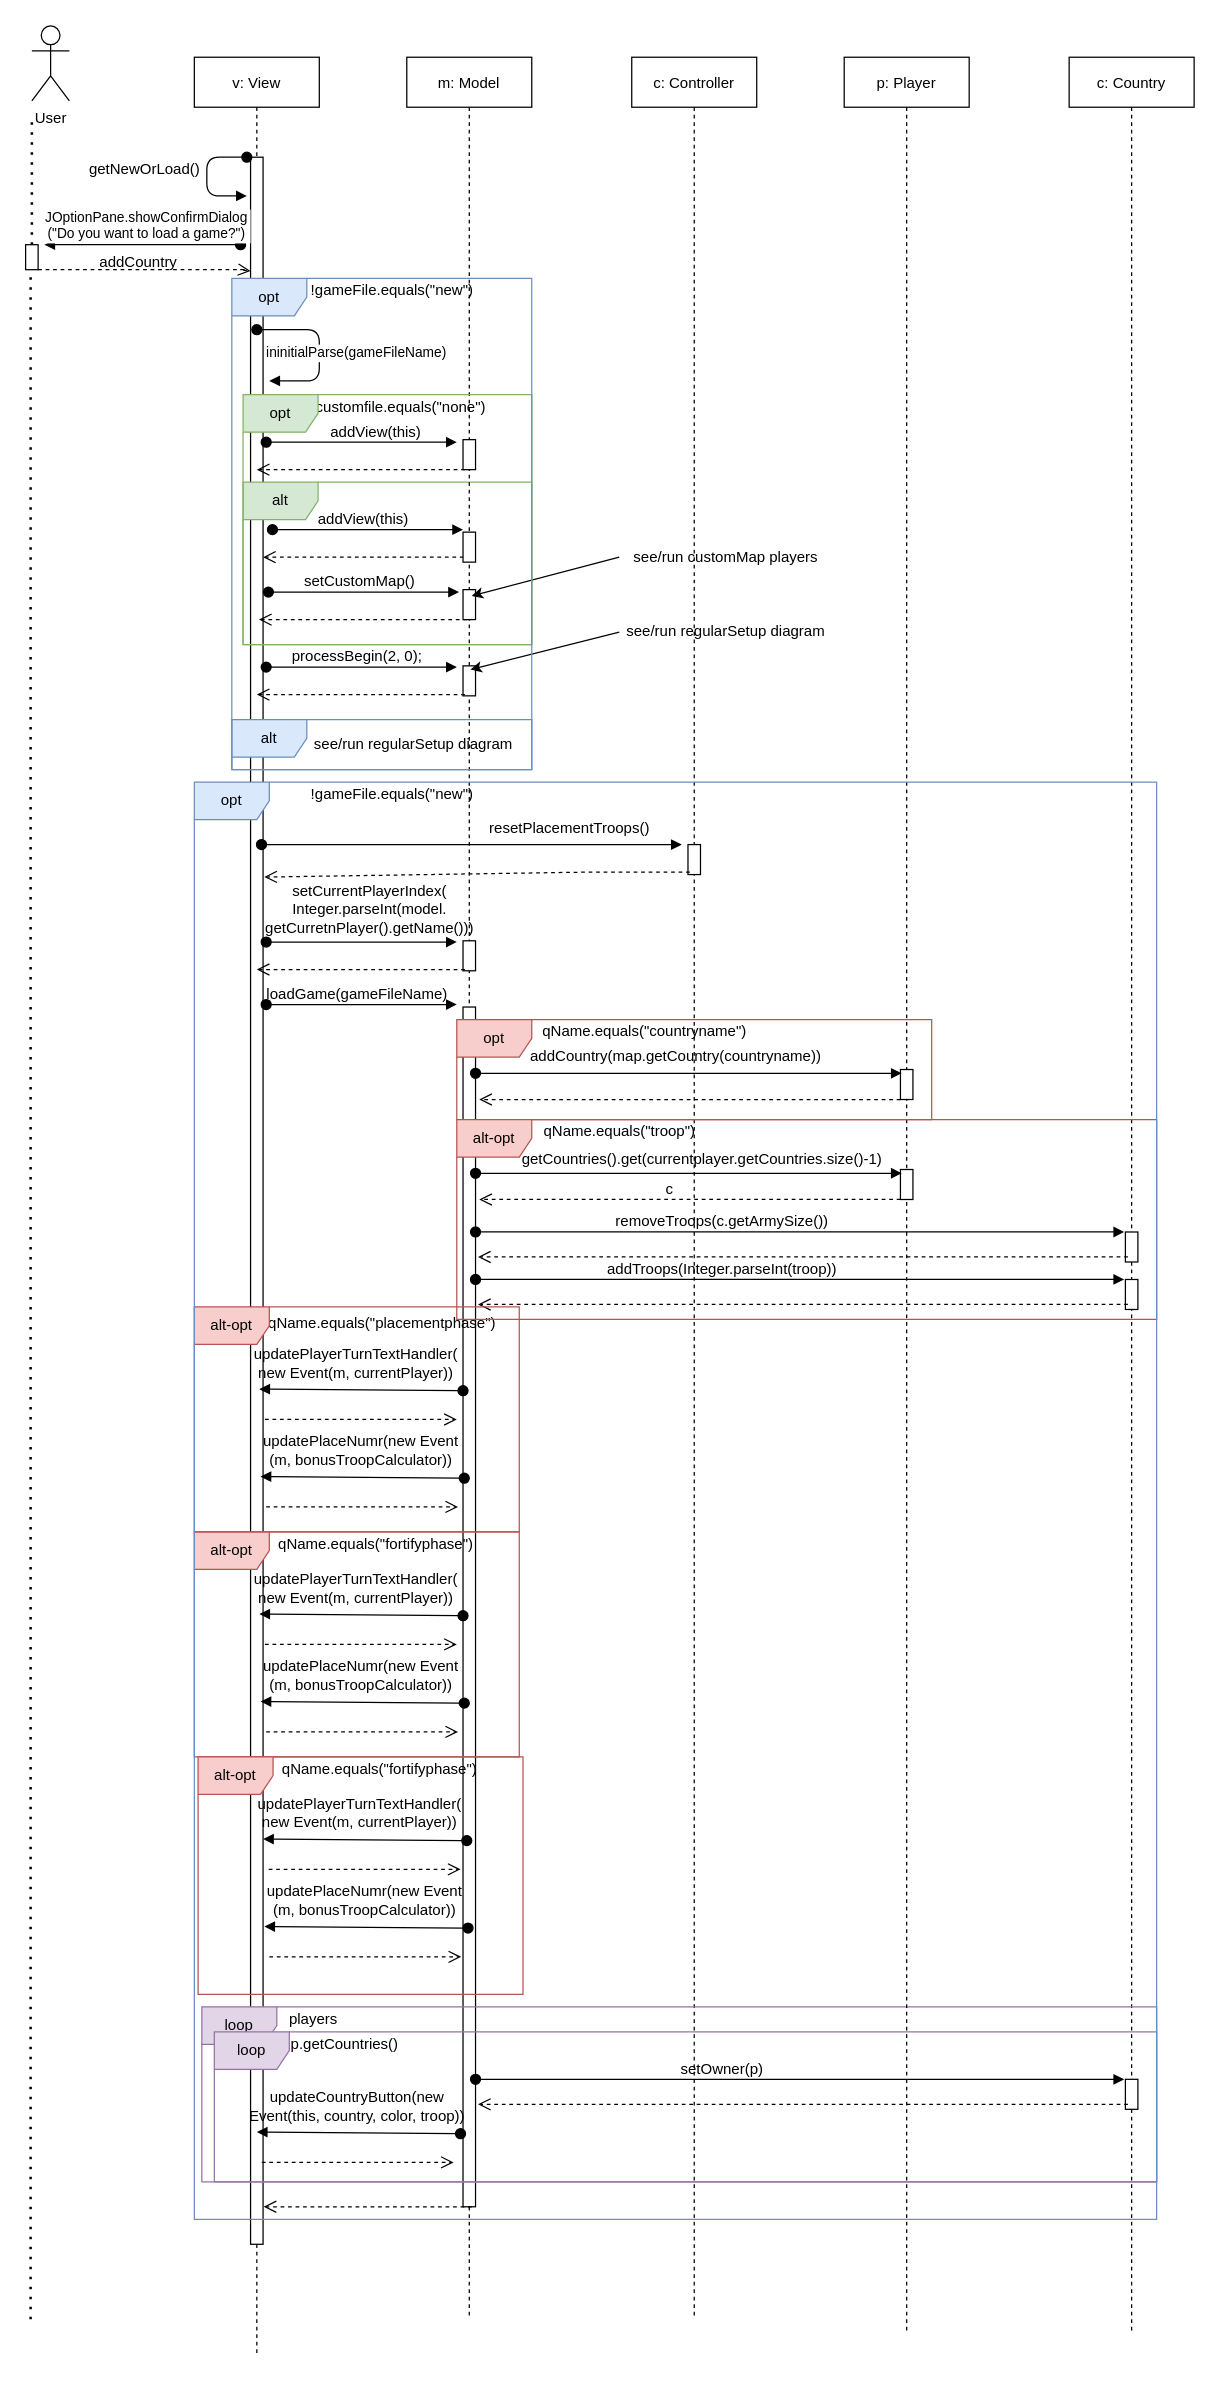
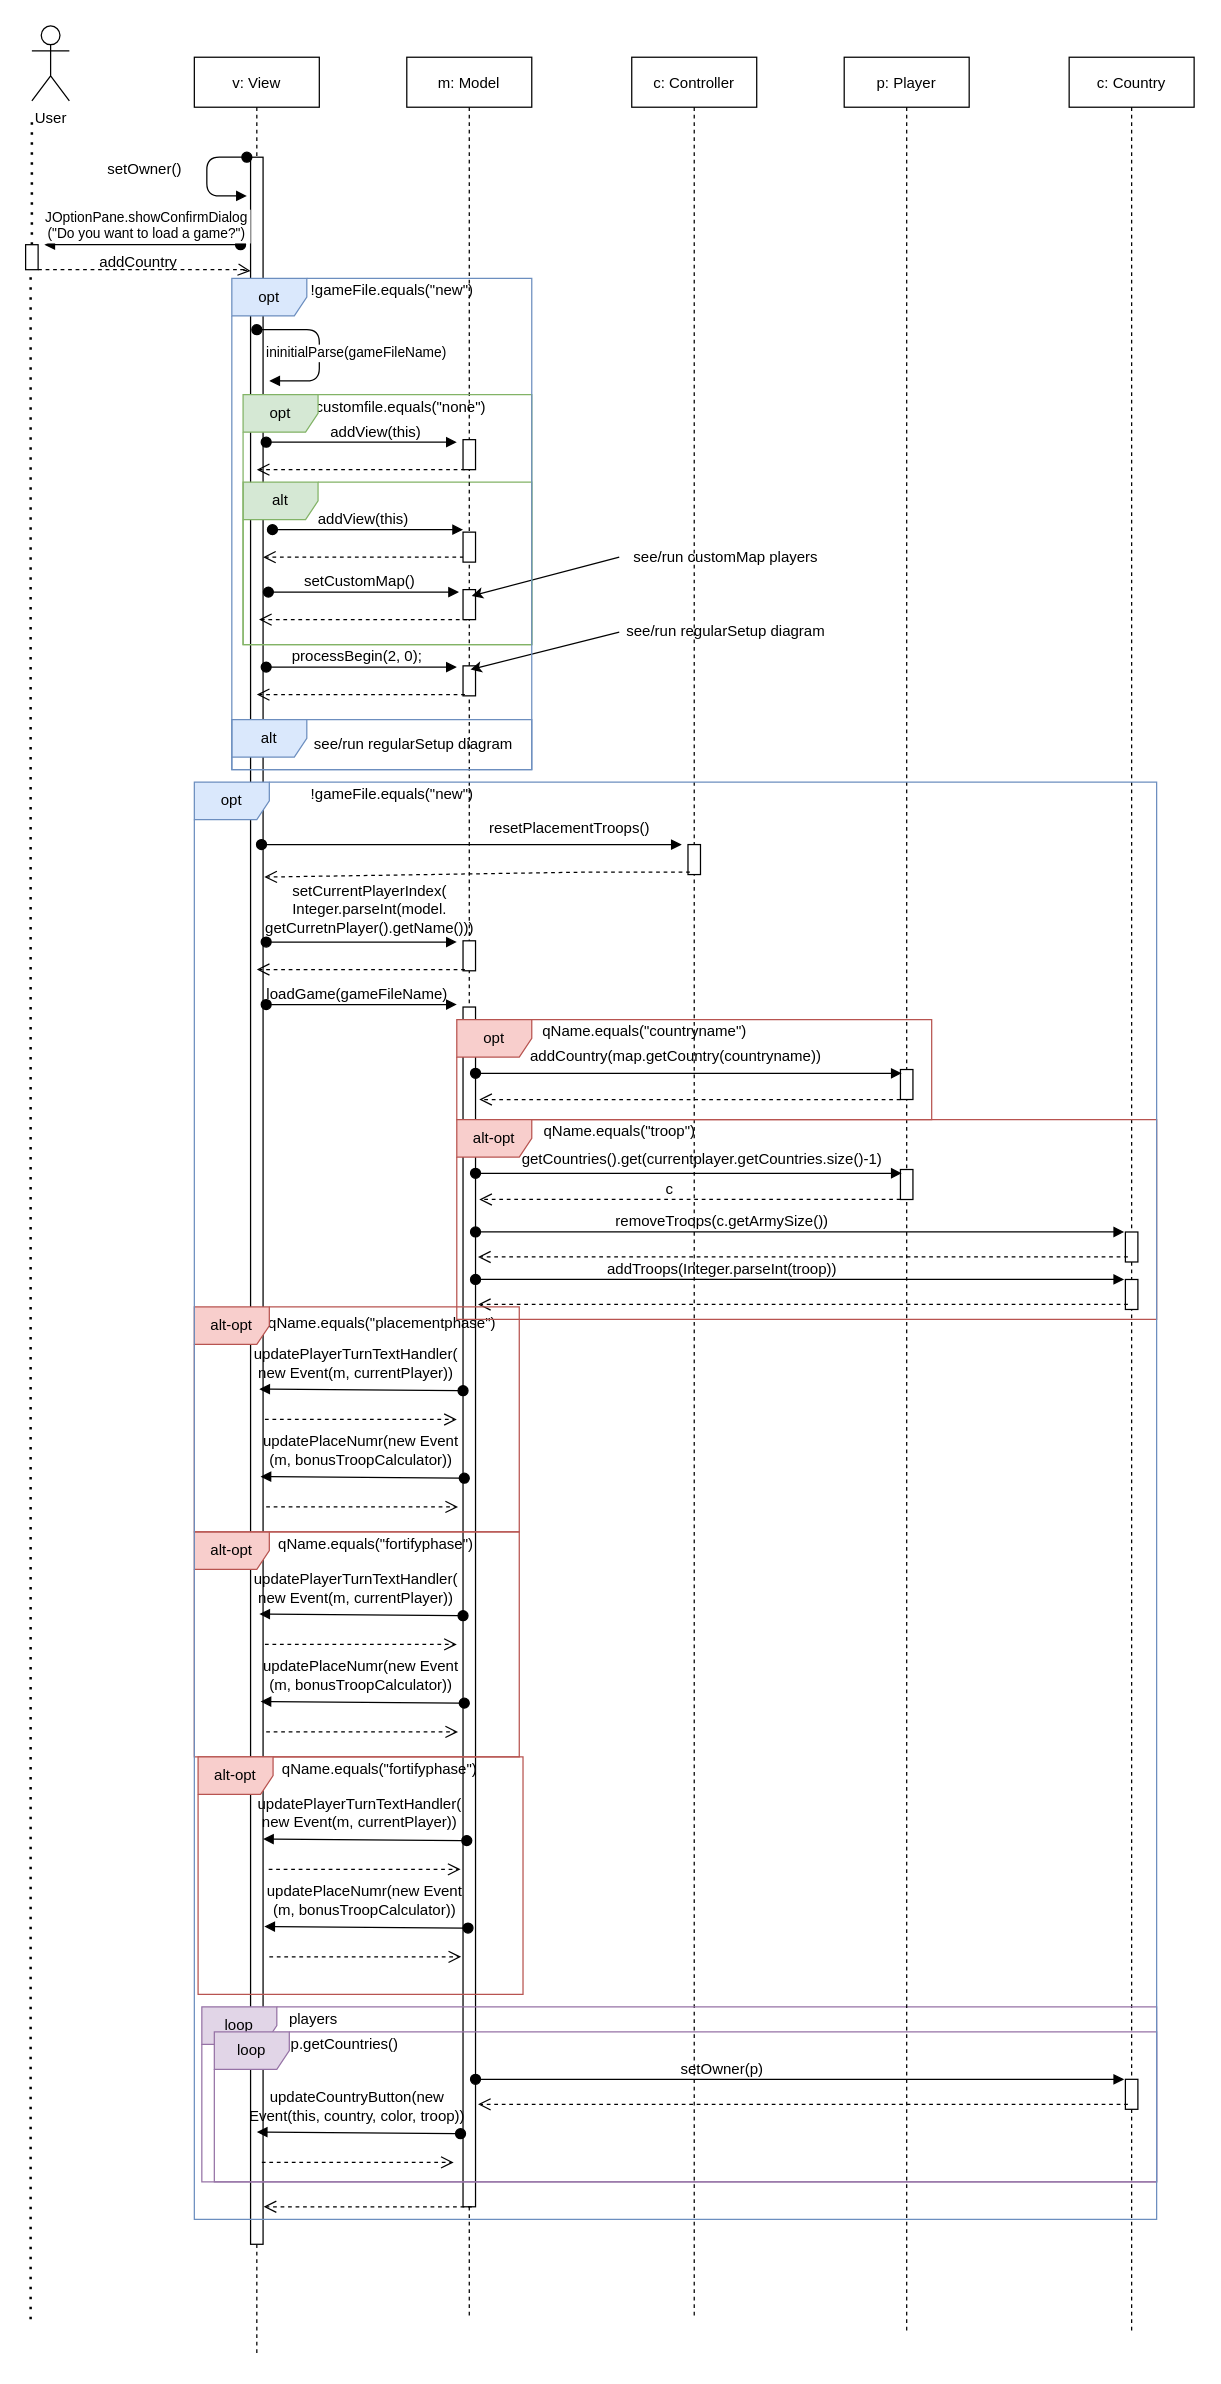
(145, 169) -> (145, 169)
